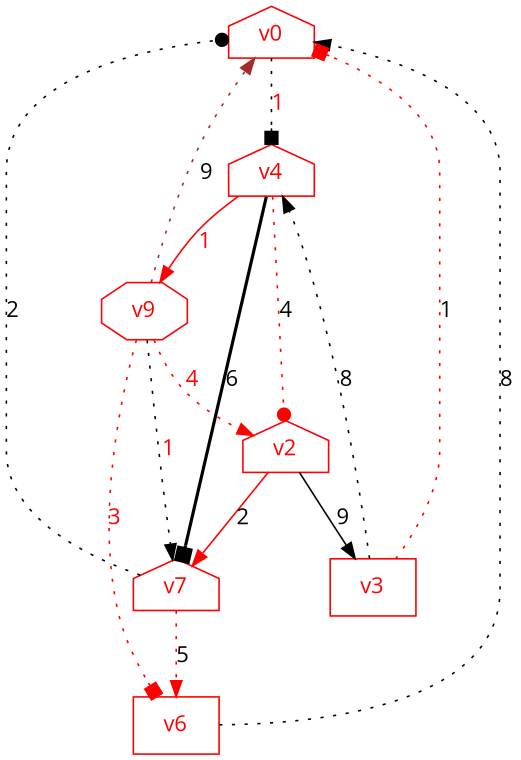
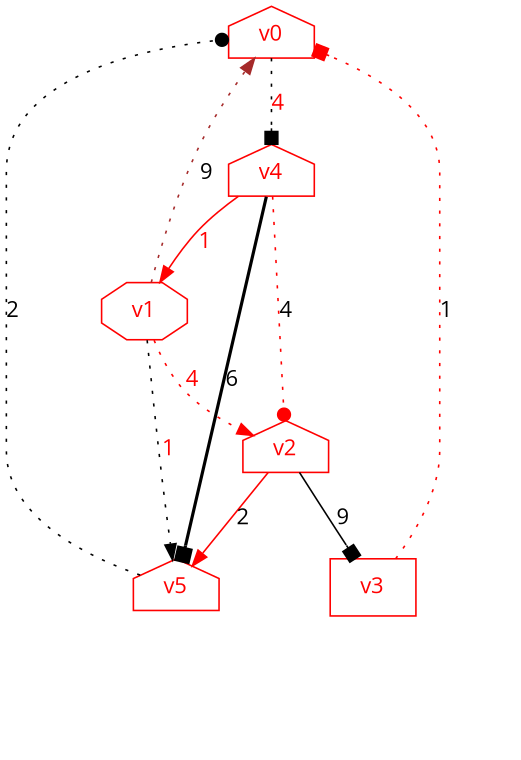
(279, 104) -> (279, 104)
(144, 311) -> (144, 311)
(338, 383) -> none
(323, 509) -> (323, 509)
(176, 587) -> (176, 587)
(176, 725) -> none
